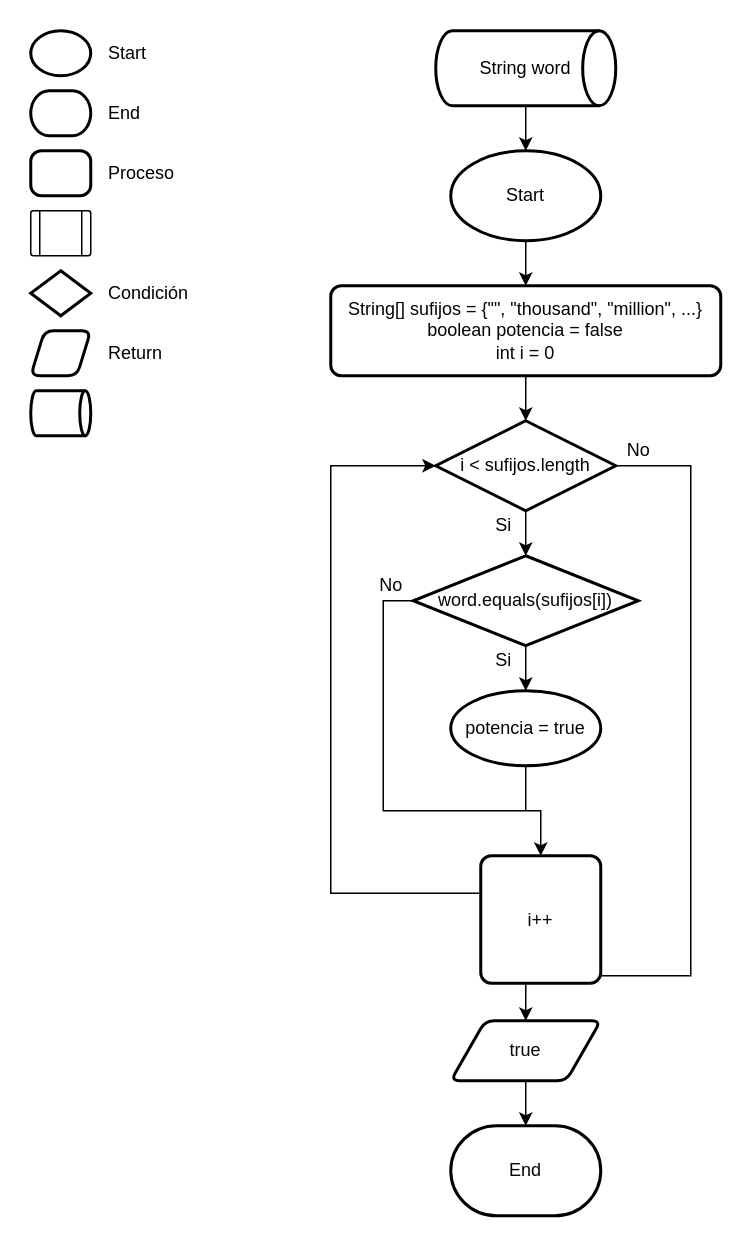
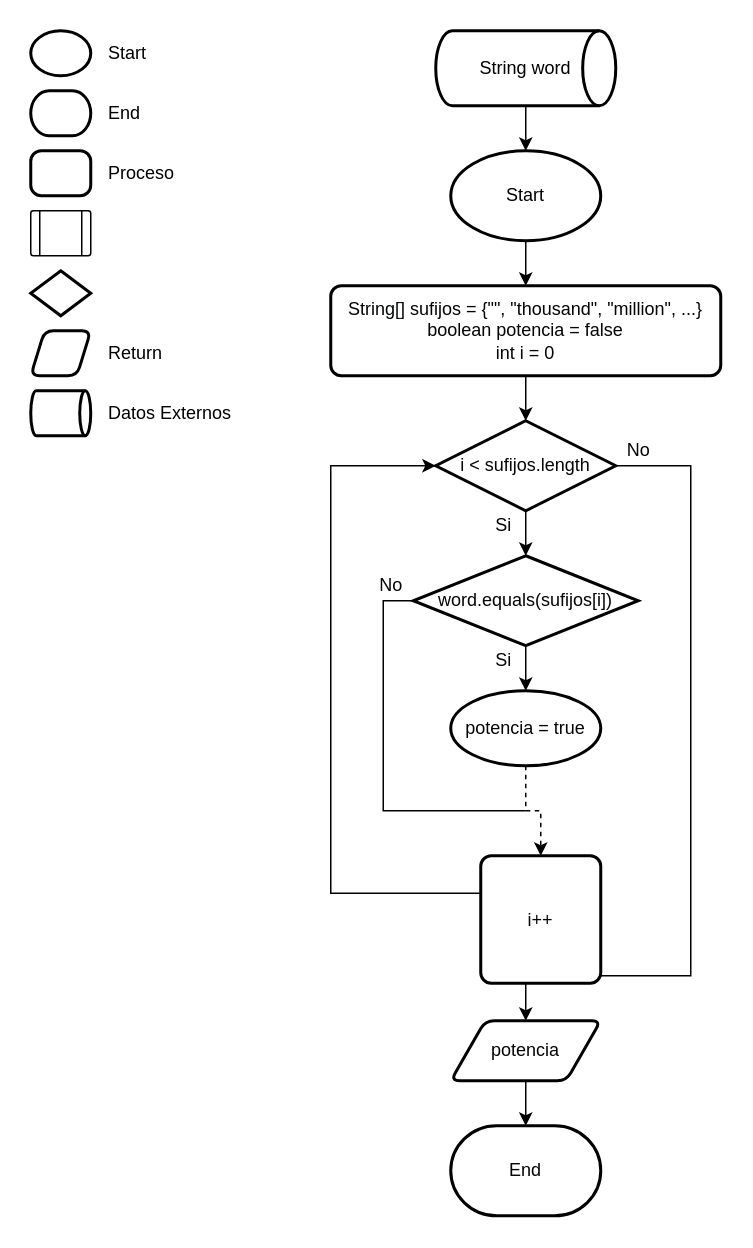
(158, 293) -> none
none -> (181, 413)
(527, 811) -> (527, 811)
(526, 1051) -> (526, 1051)
